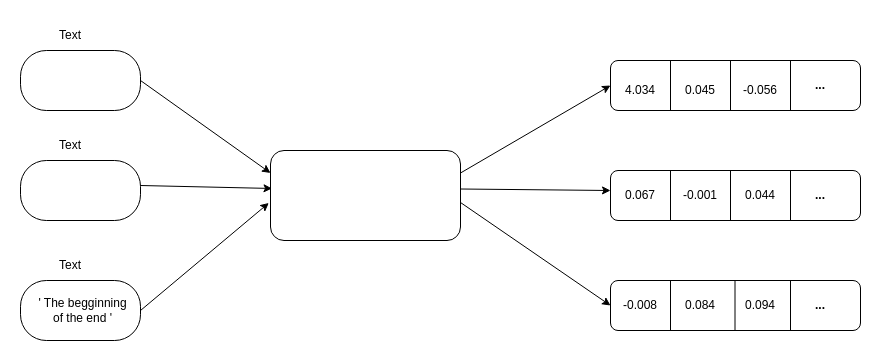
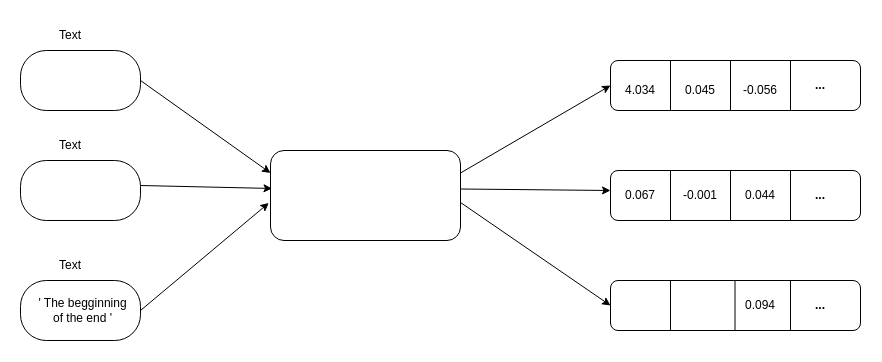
(641, 306) -> none
(701, 306) -> none
